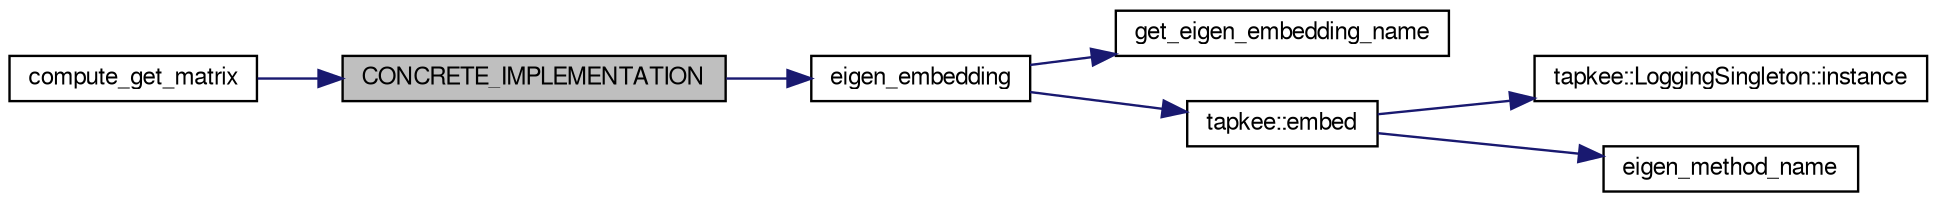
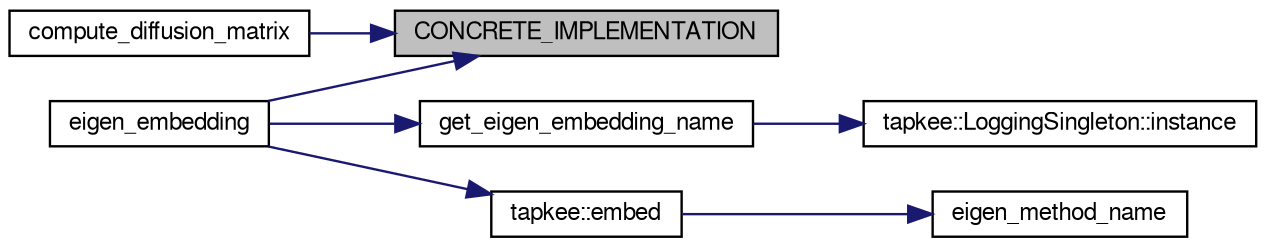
(133, 79) -> (159, 33)
(757, 79) -> (361, 81)
(1444, 108) -> (796, 124)
